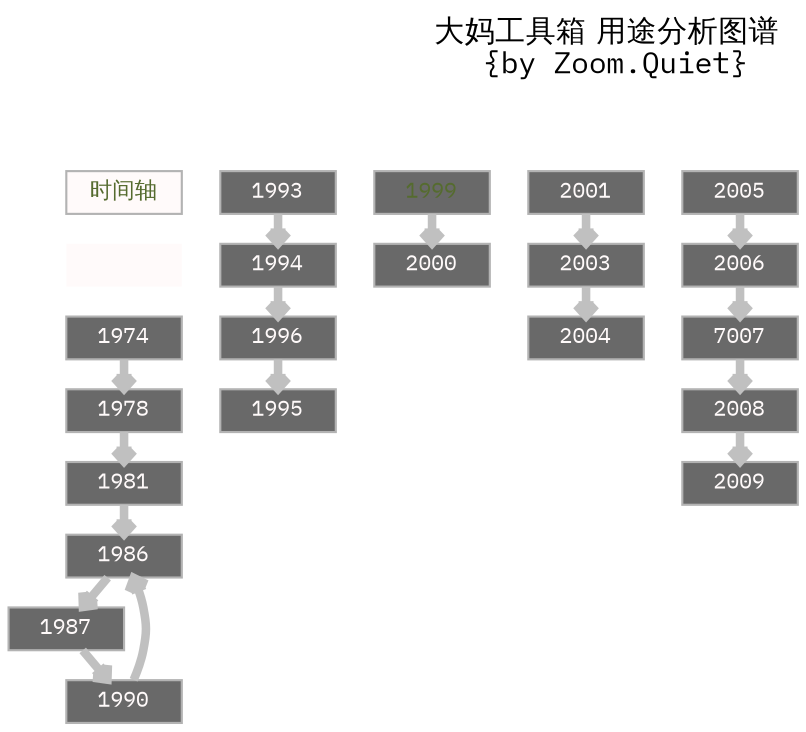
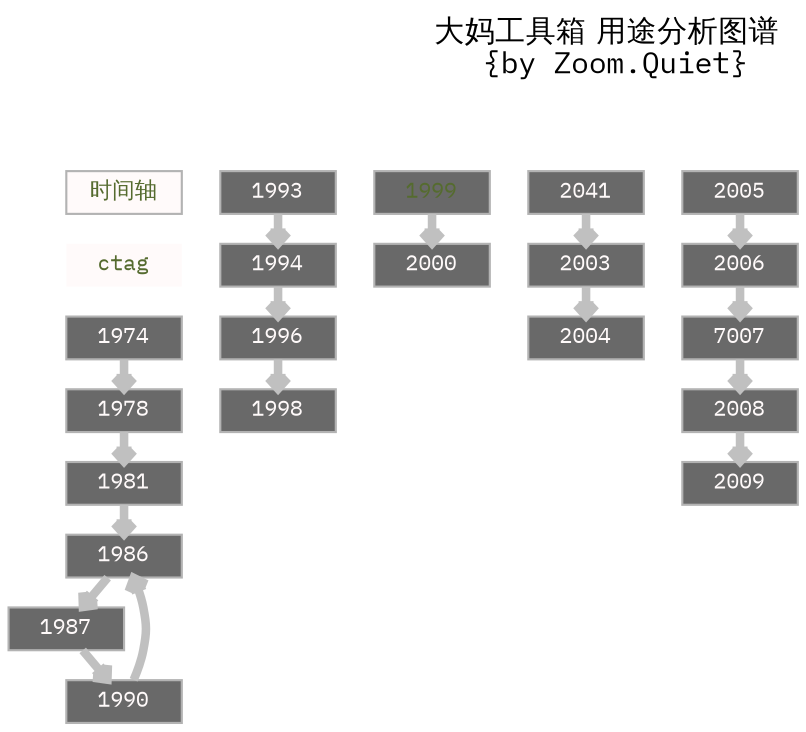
(586, 192) -> (586, 192)
(124, 265) -> (124, 265)
(278, 411) -> (278, 411)
